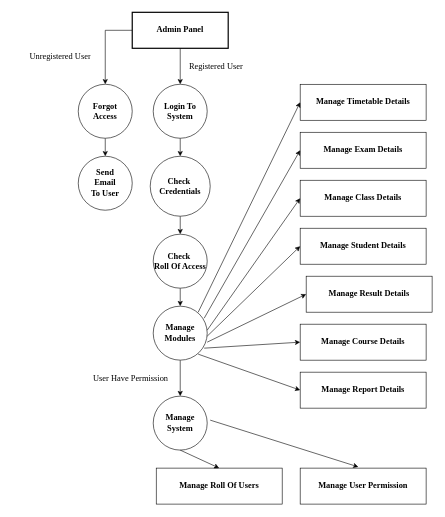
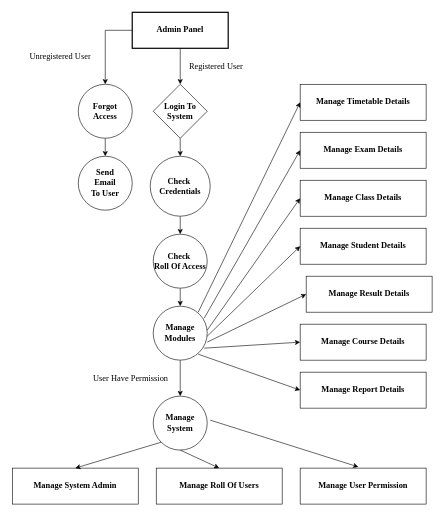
(180, 111) -> (180, 111)
none -> (121, 455)
none -> (75, 486)
